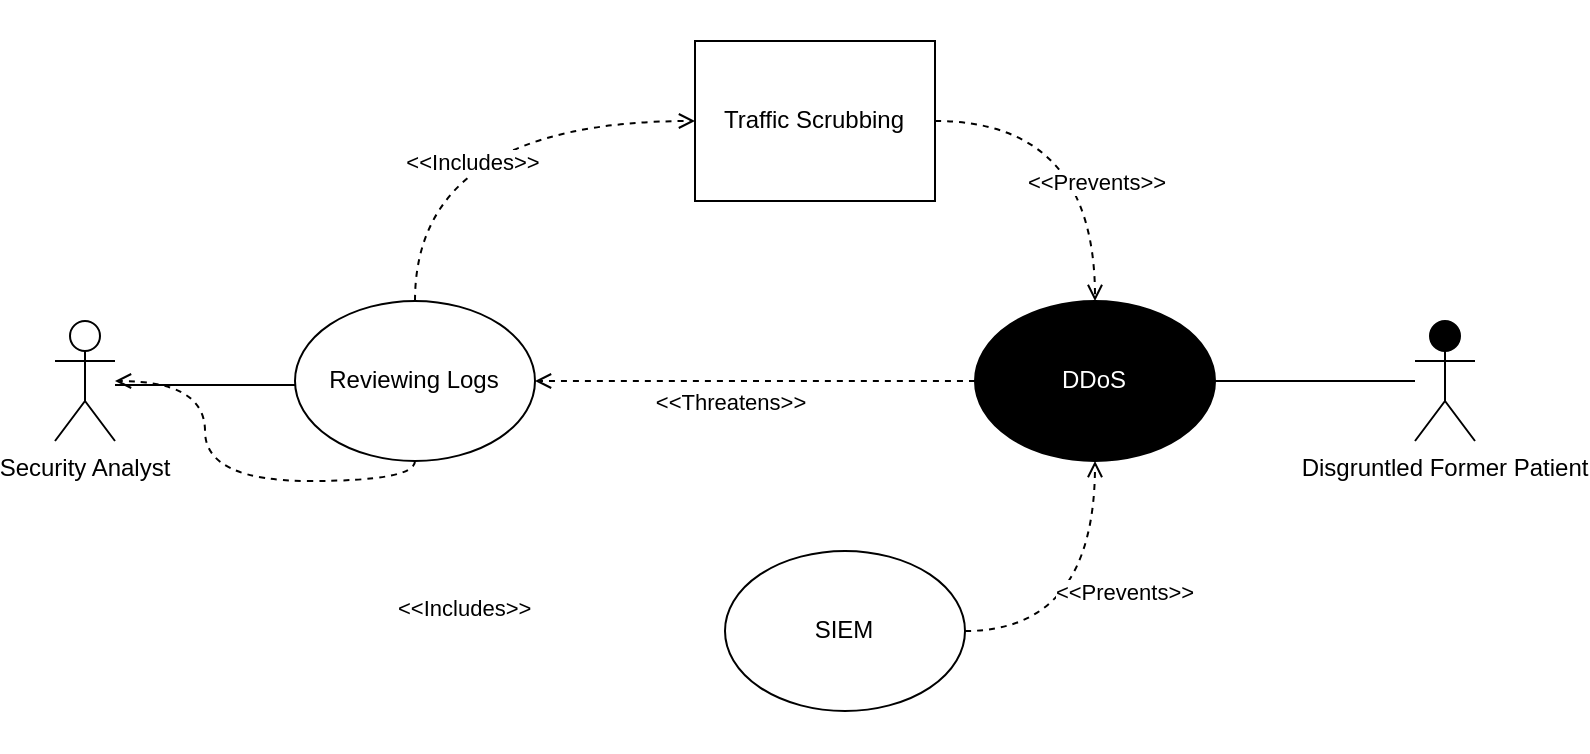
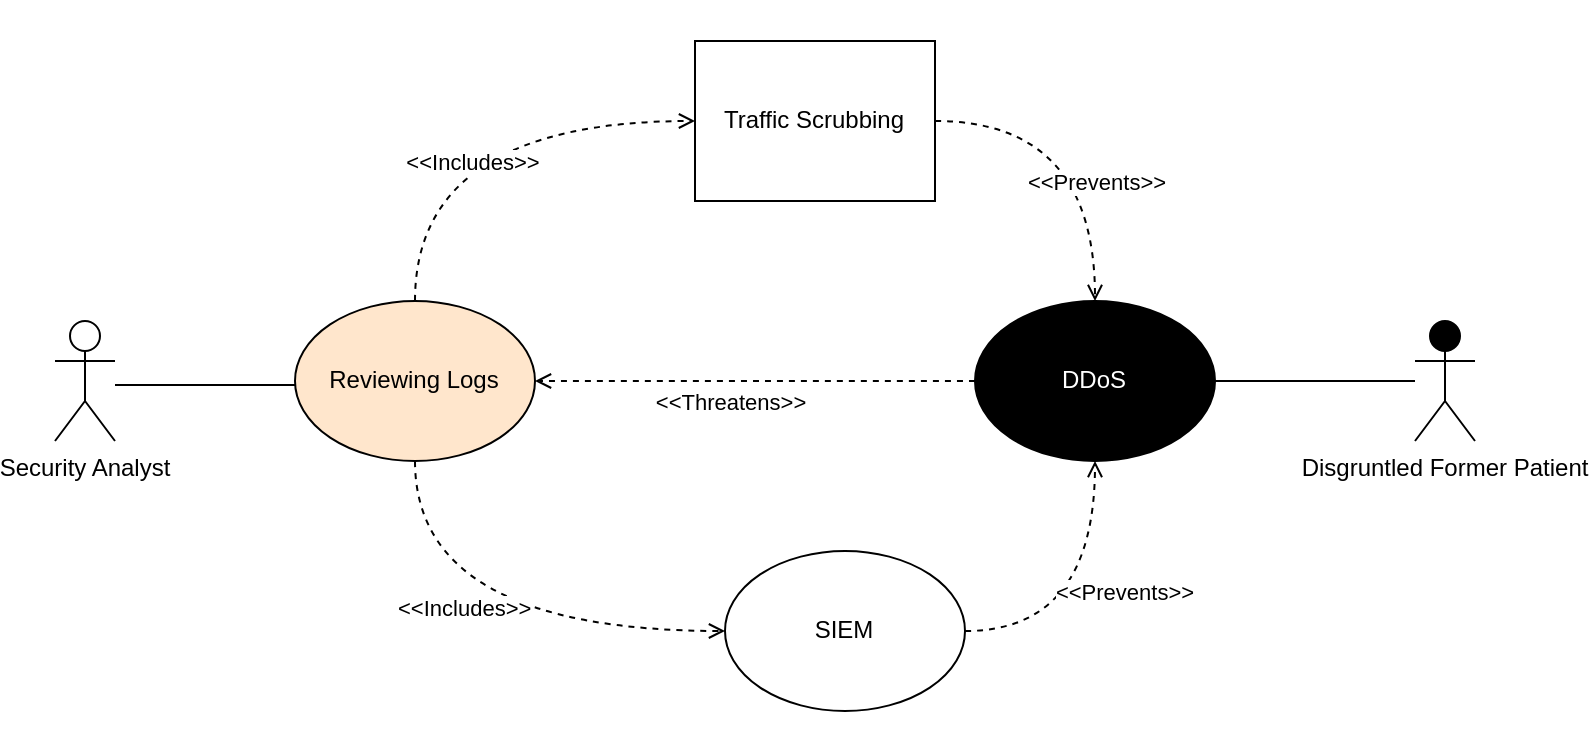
(415, 381) -> (415, 381)
(273, 479) -> (626, 626)
